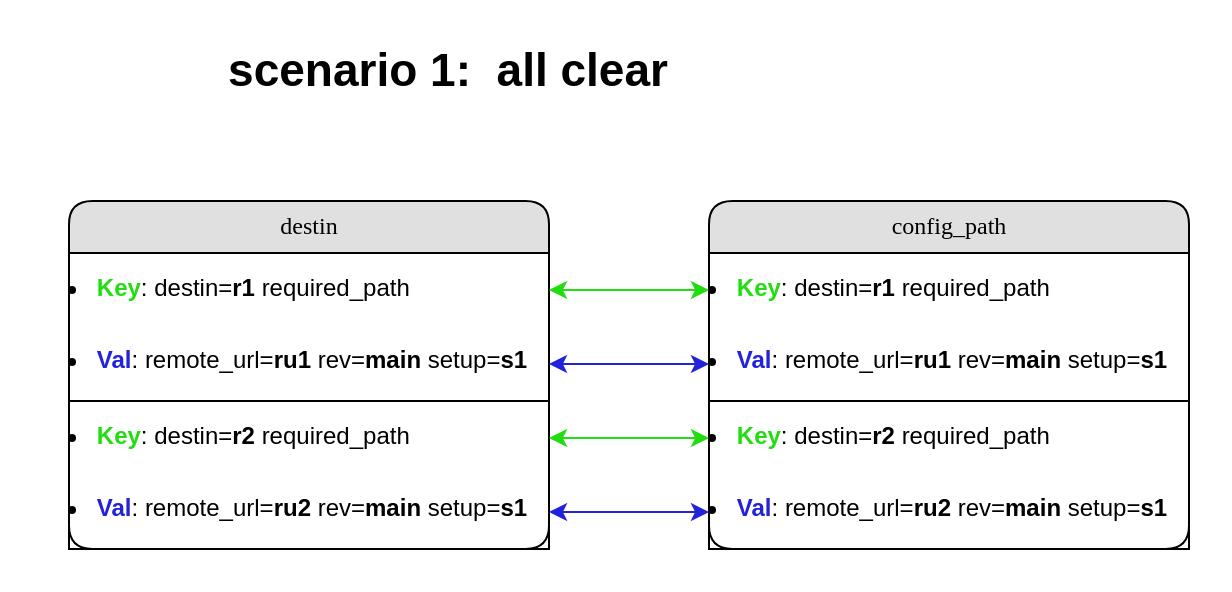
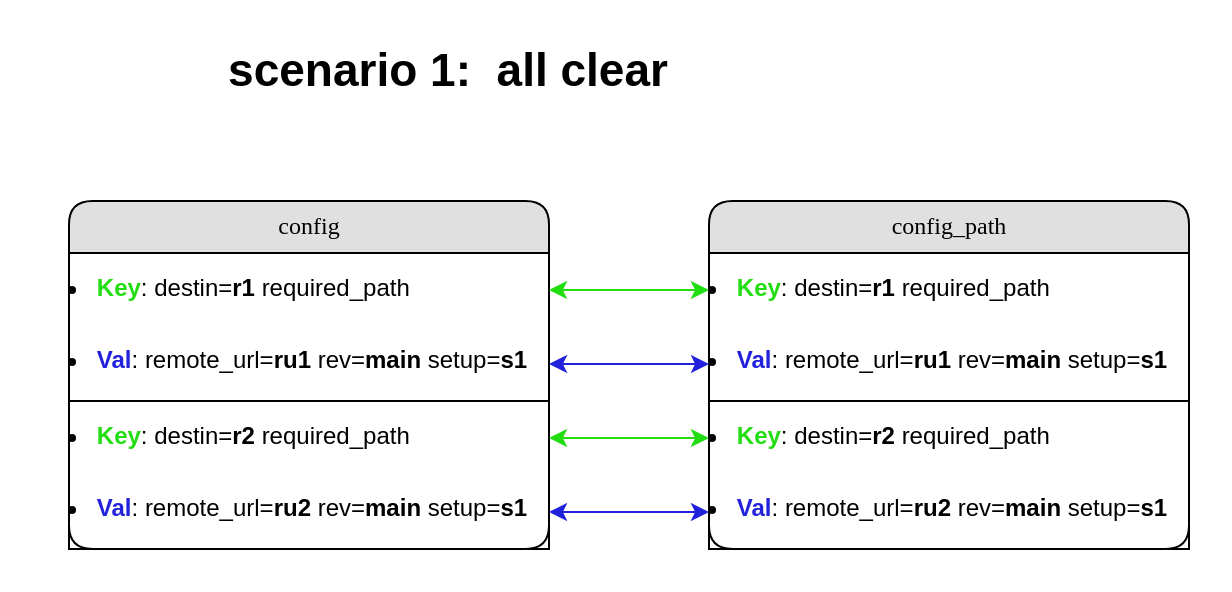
(310, 227) -> (310, 227)
